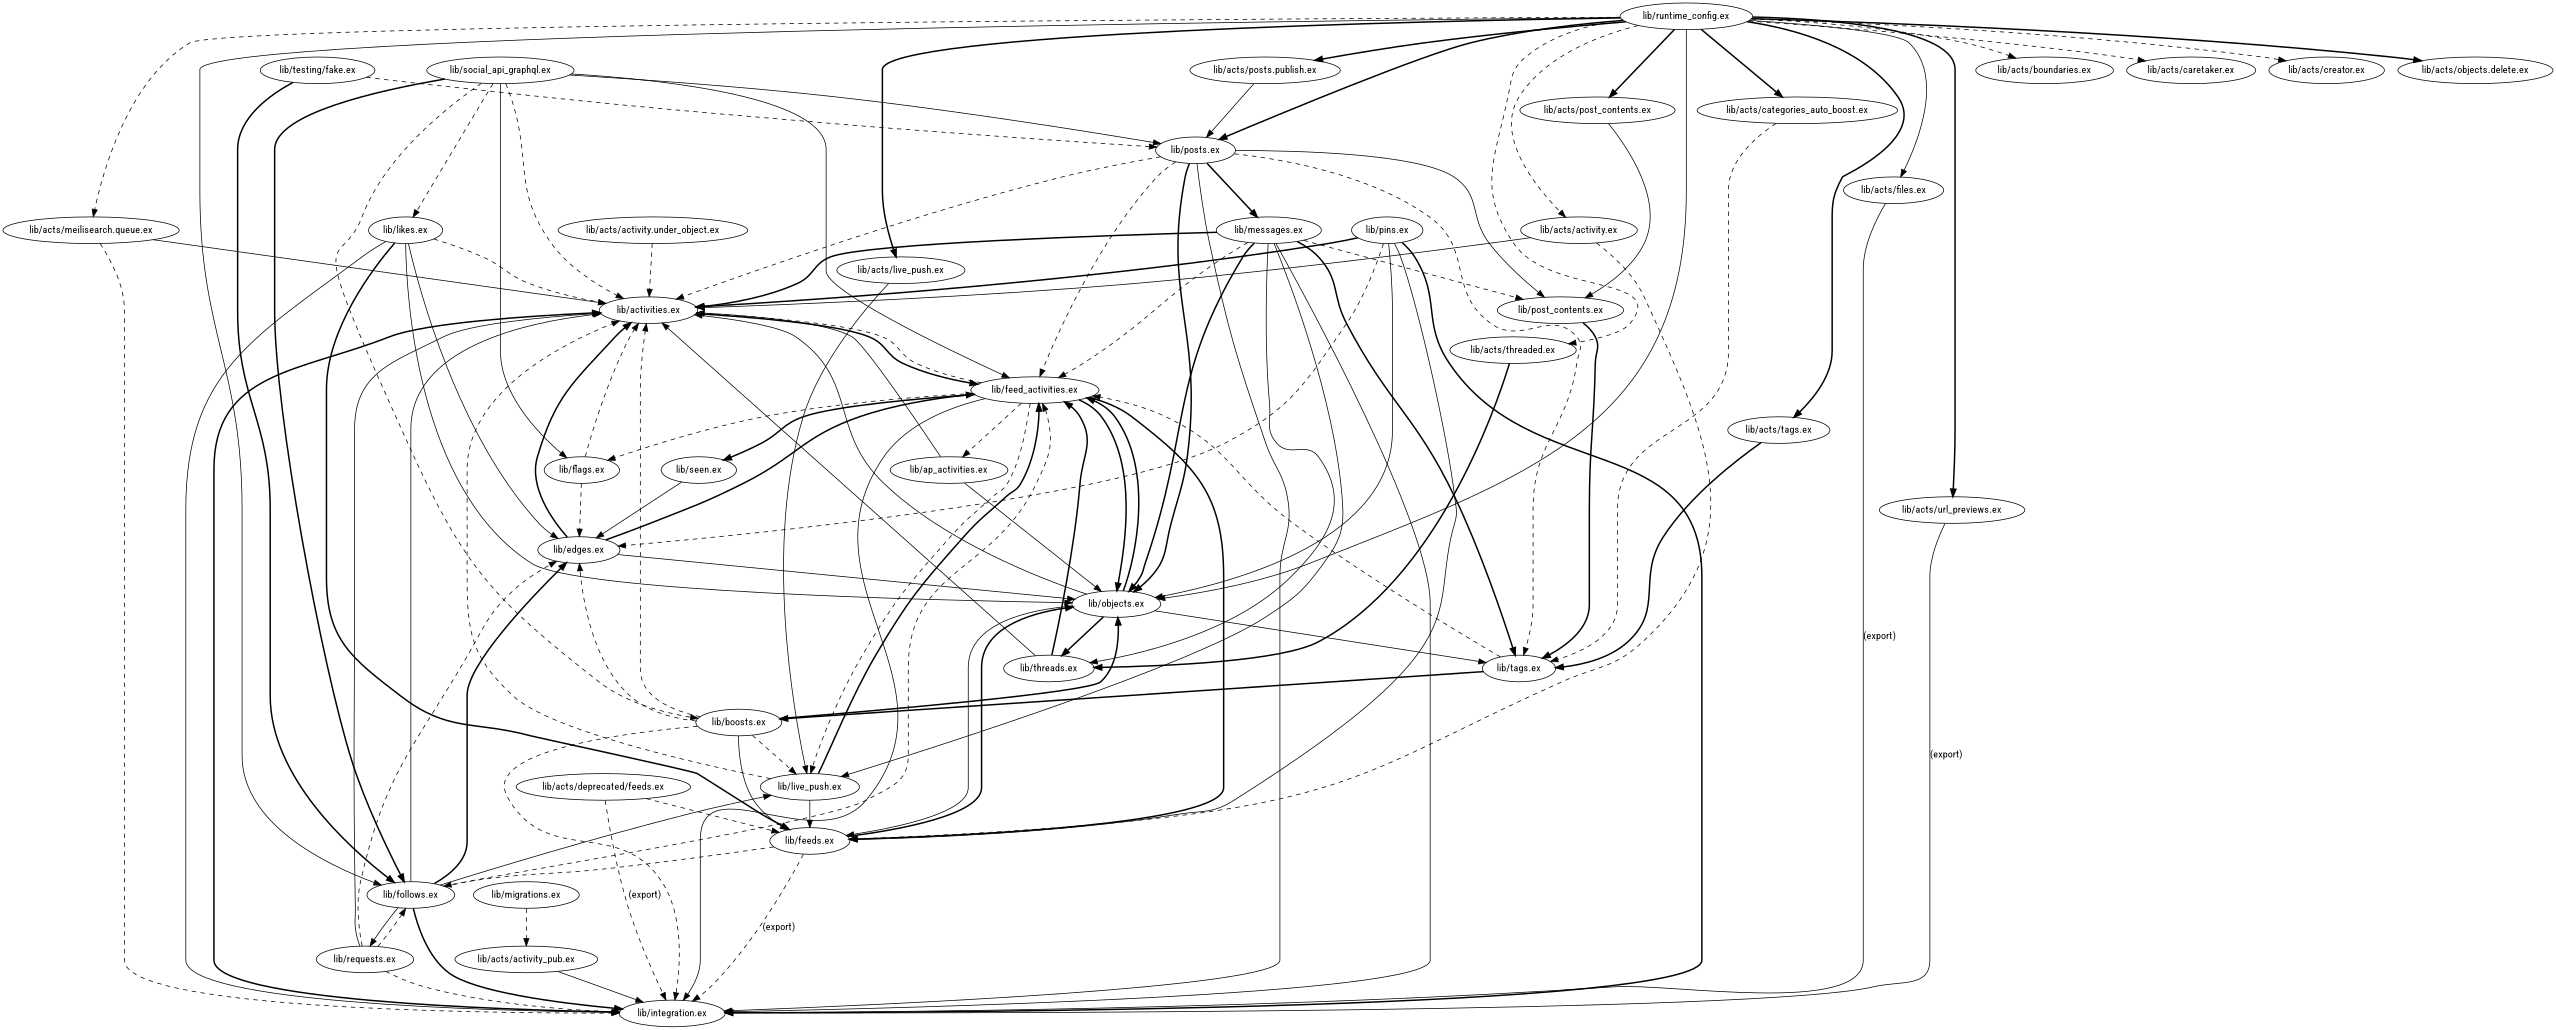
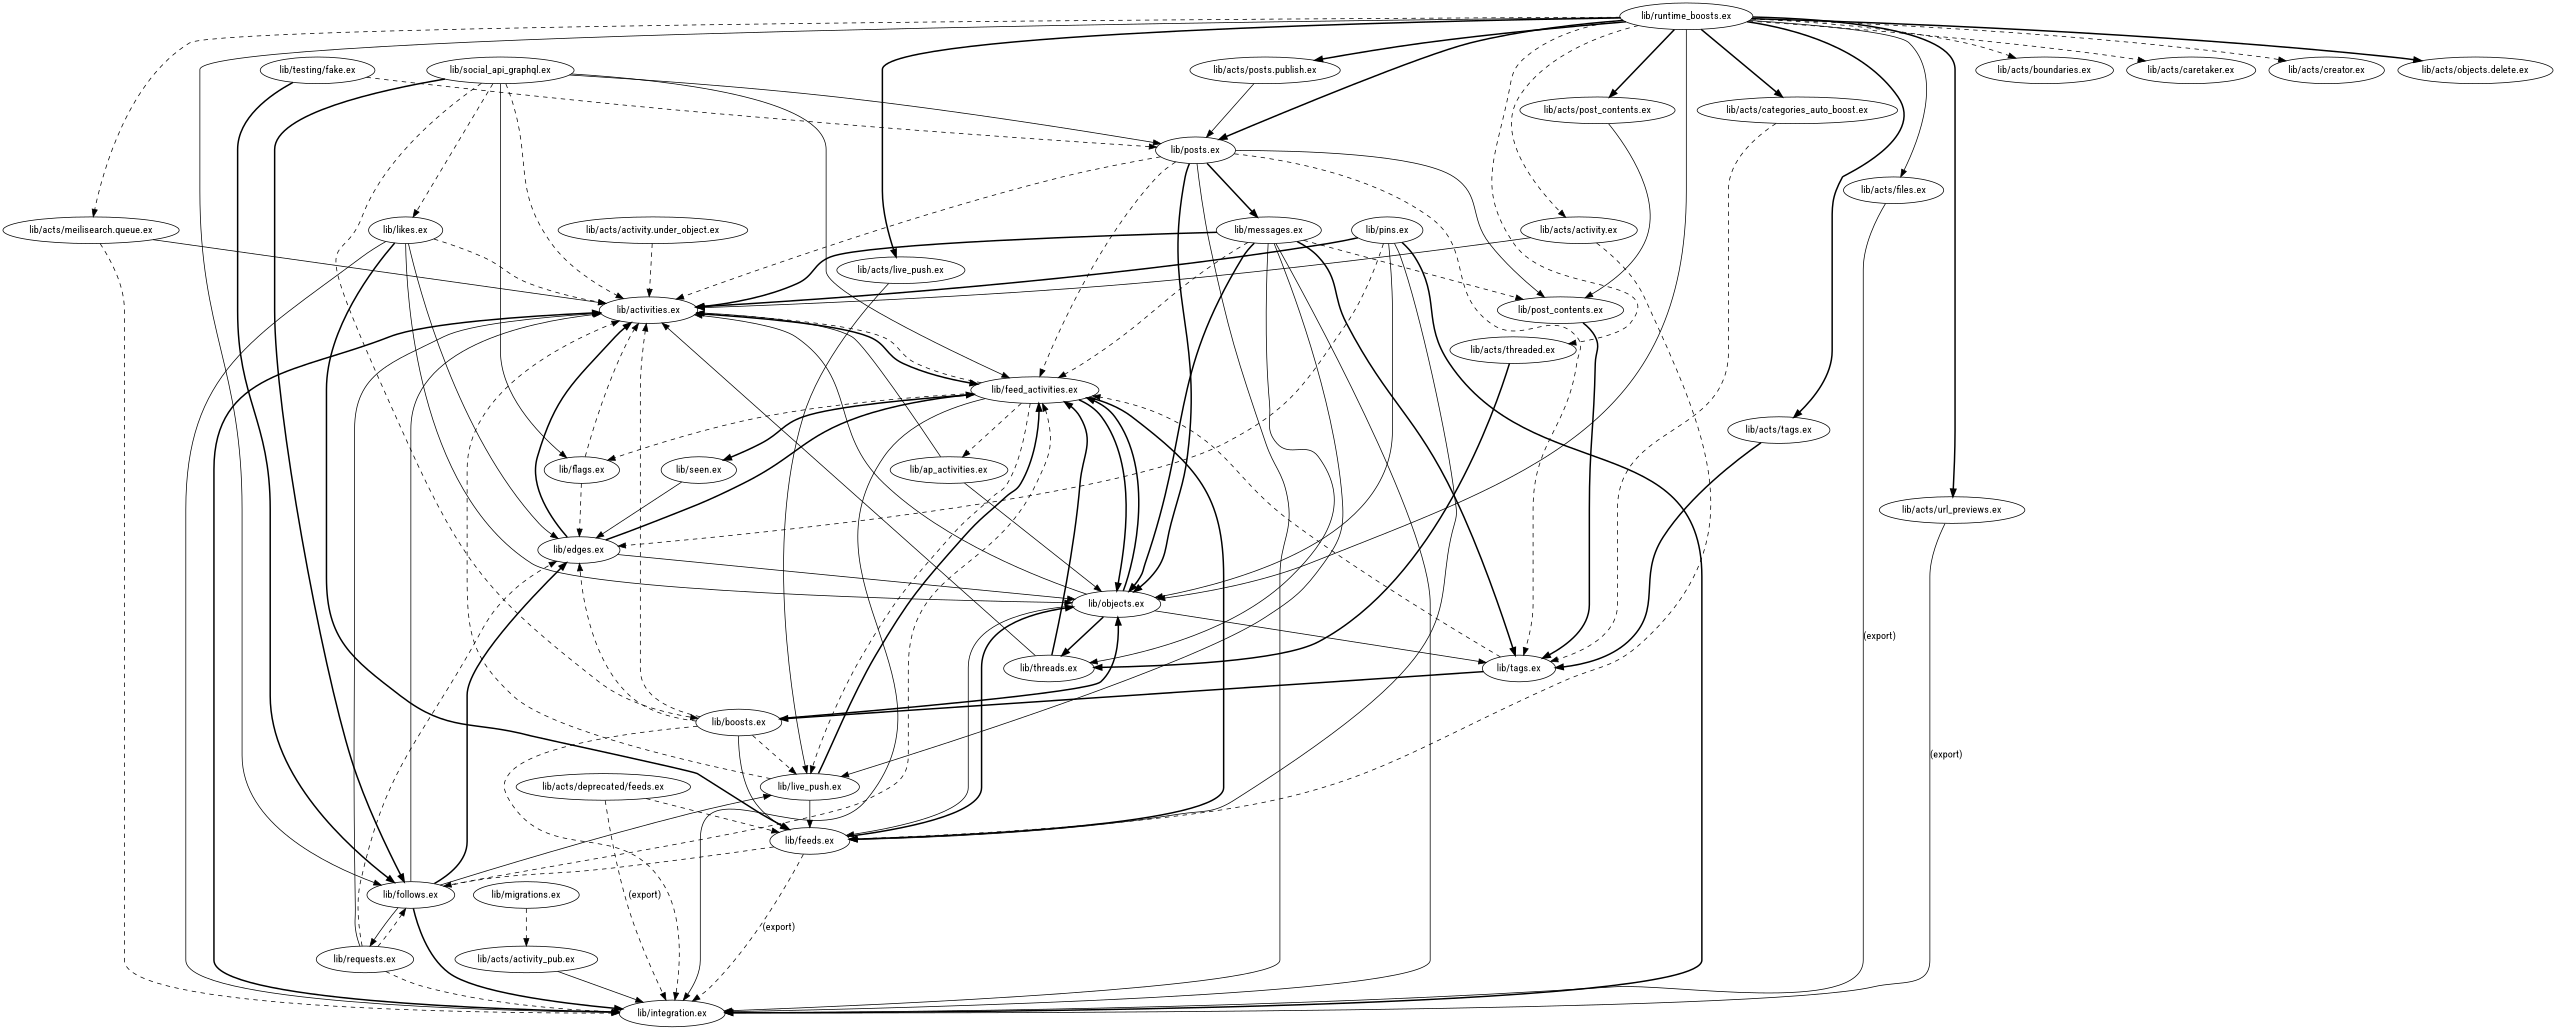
(1686, 16) -> (1686, 16)
